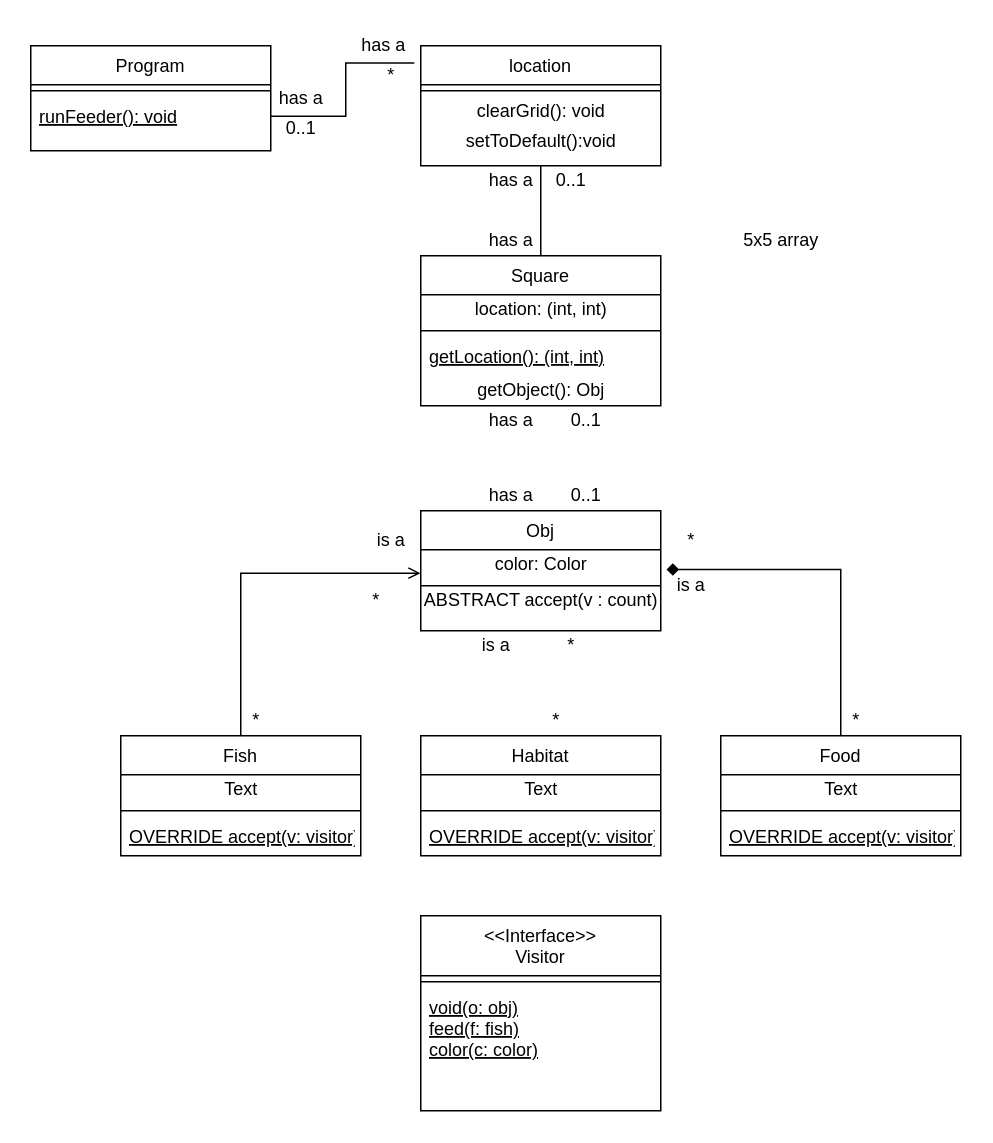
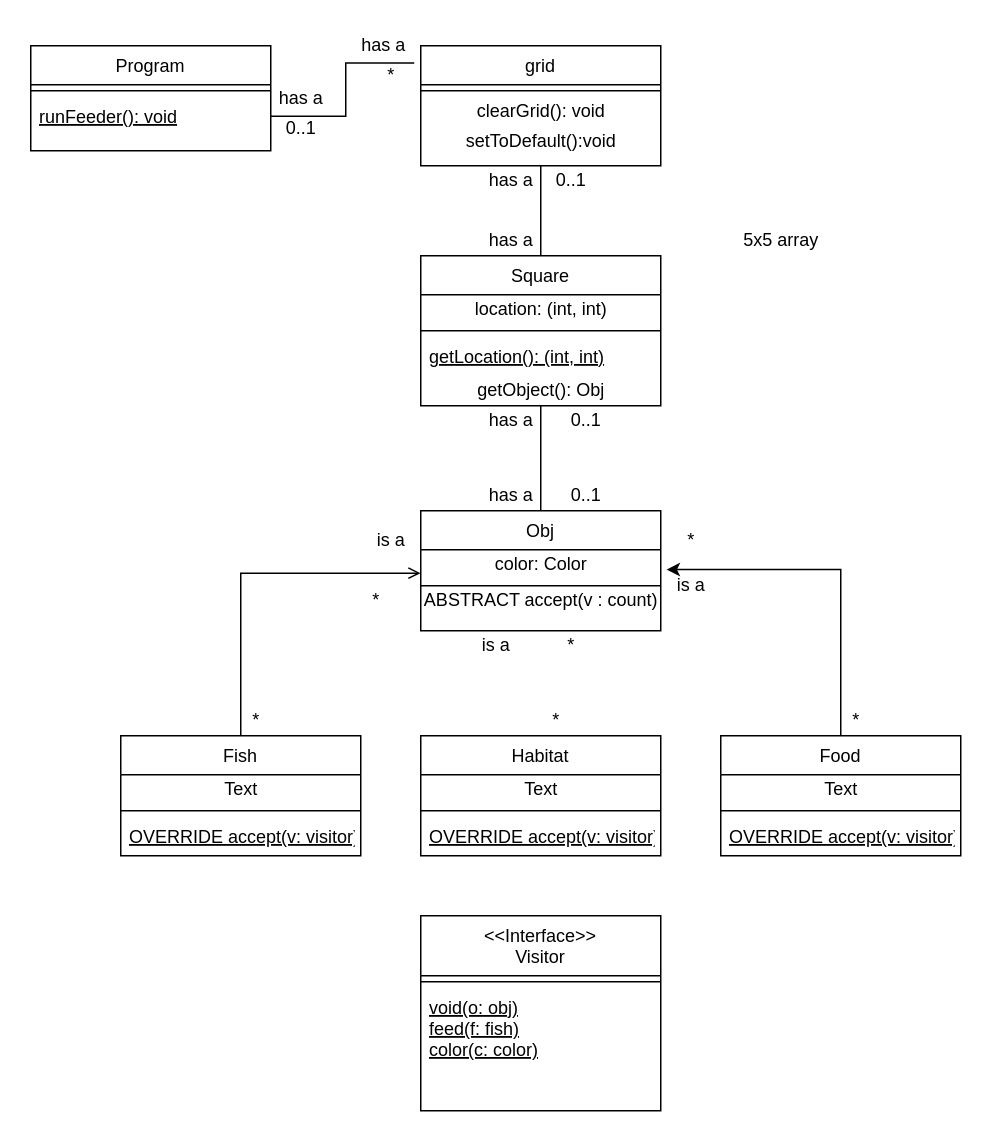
(540, 66) -> (540, 66)
none -> (541, 460)
(679, 570) -> (678, 570)
